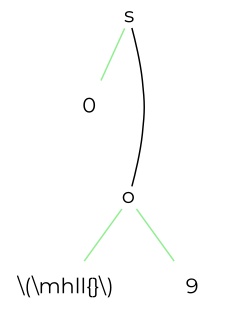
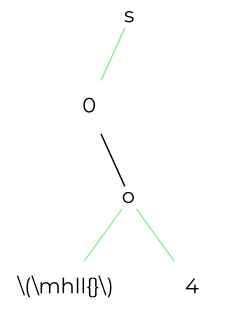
(144, 107) -> (113, 160)
(192, 288) -> (192, 288)
